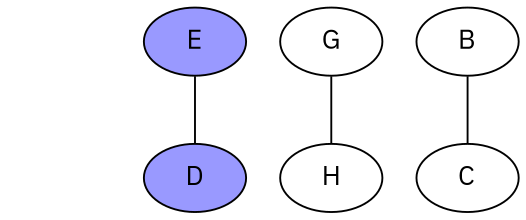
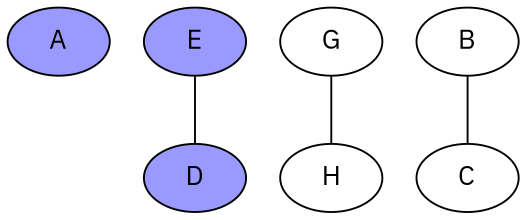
none -> (59, 42)
